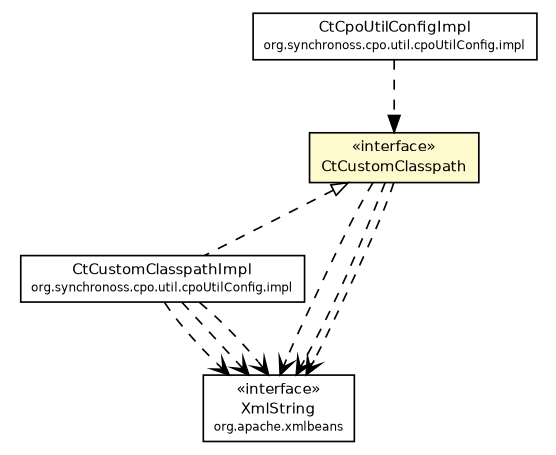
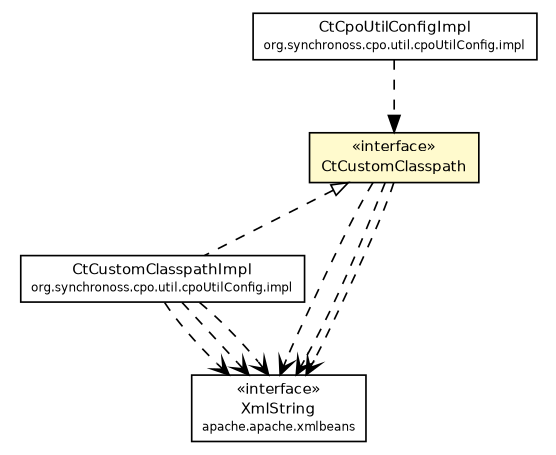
(279, 427) -> (279, 427)
